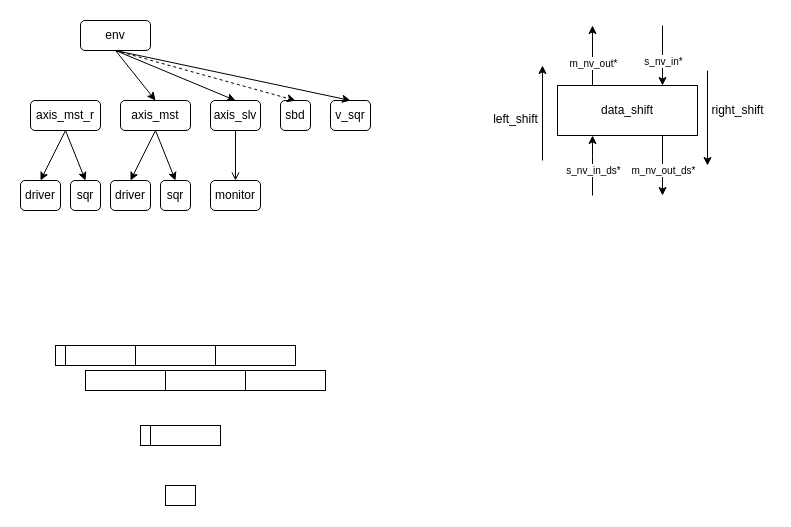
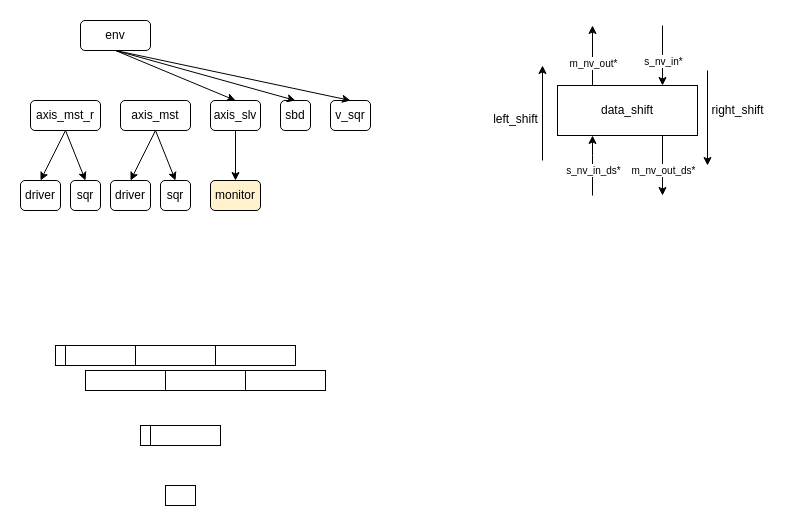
(134, 74) -> none
(208, 76) -> (208, 76)
(236, 173) -> (236, 172)
(236, 196) -> (236, 196)
